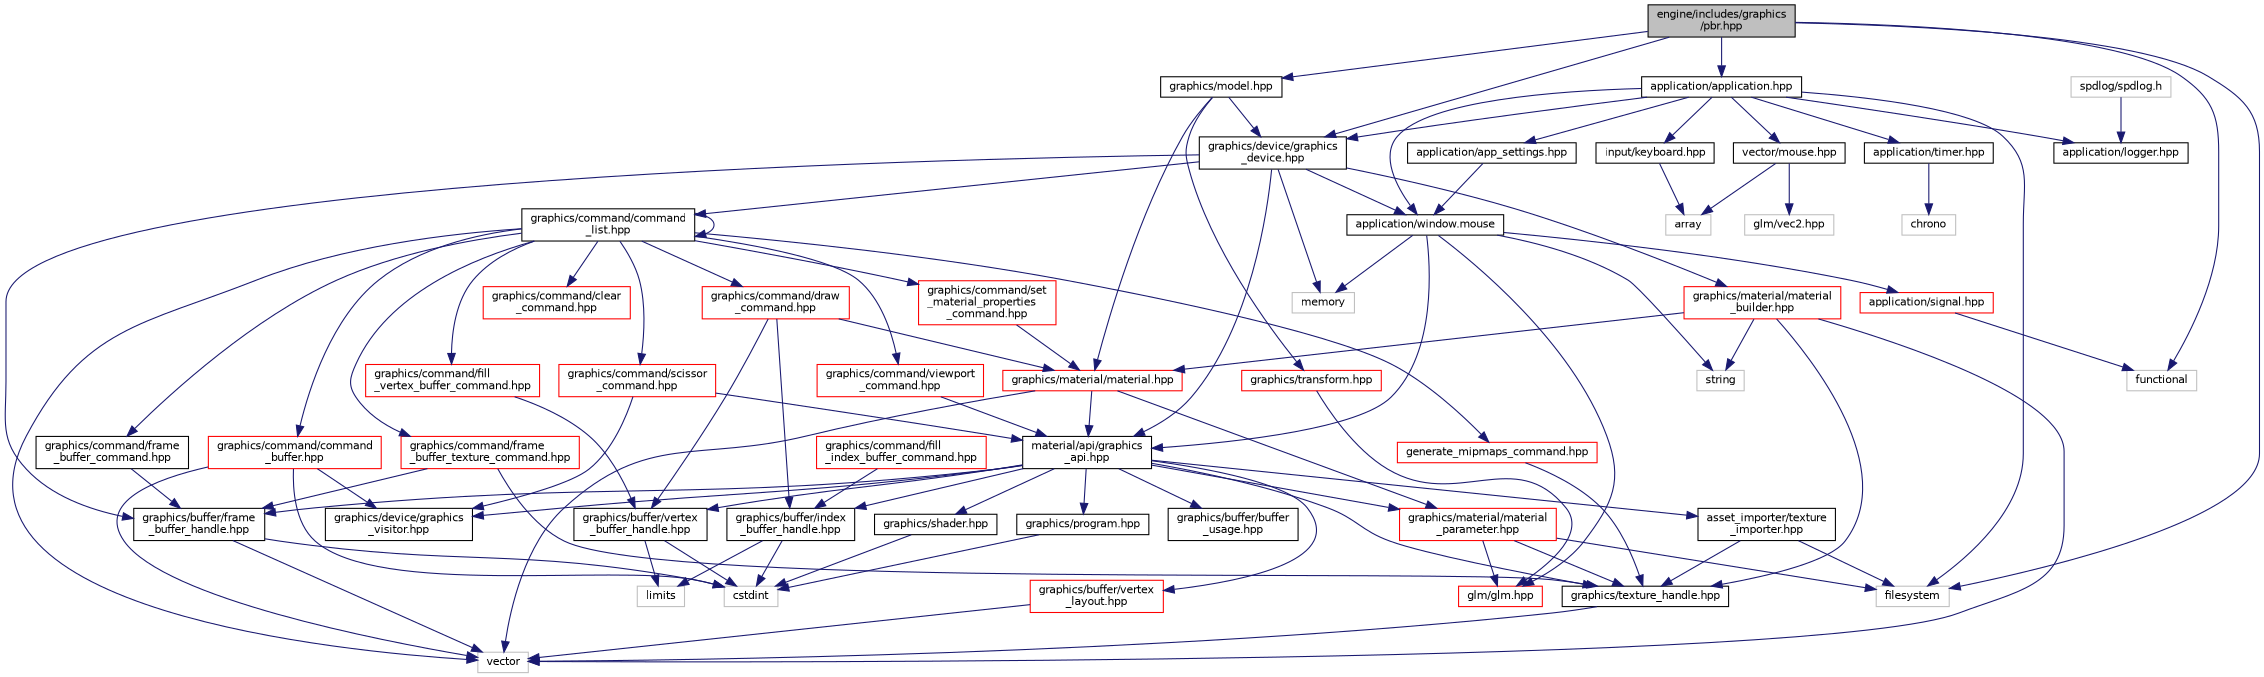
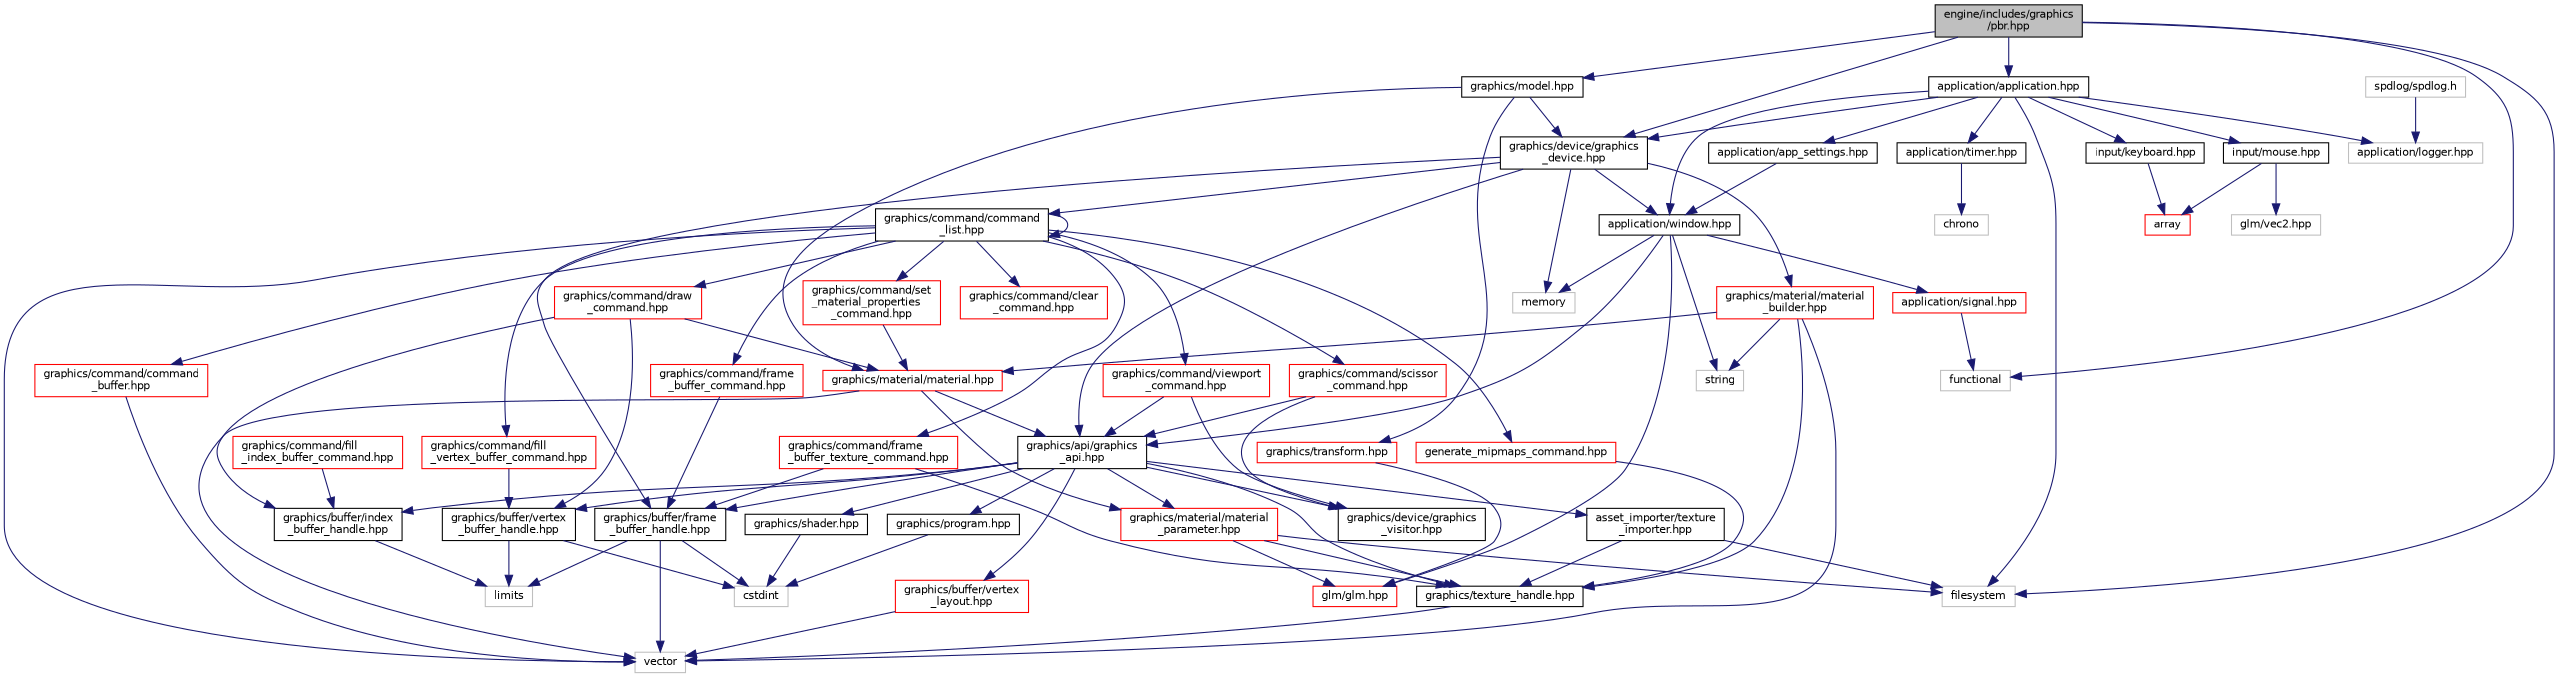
(1789, 153) -> (2276, 153)
(2121, 153) -> (2416, 153)
(1425, 225) -> (1669, 225)
(1688, 225) -> (2168, 225)
(112, 453) -> (727, 381)
(1087, 453) -> (1082, 453)
(339, 483) -> (1231, 463)
(1233, 524) -> none
(772, 559) -> none
none -> (583, 561)
(473, 575) -> none
